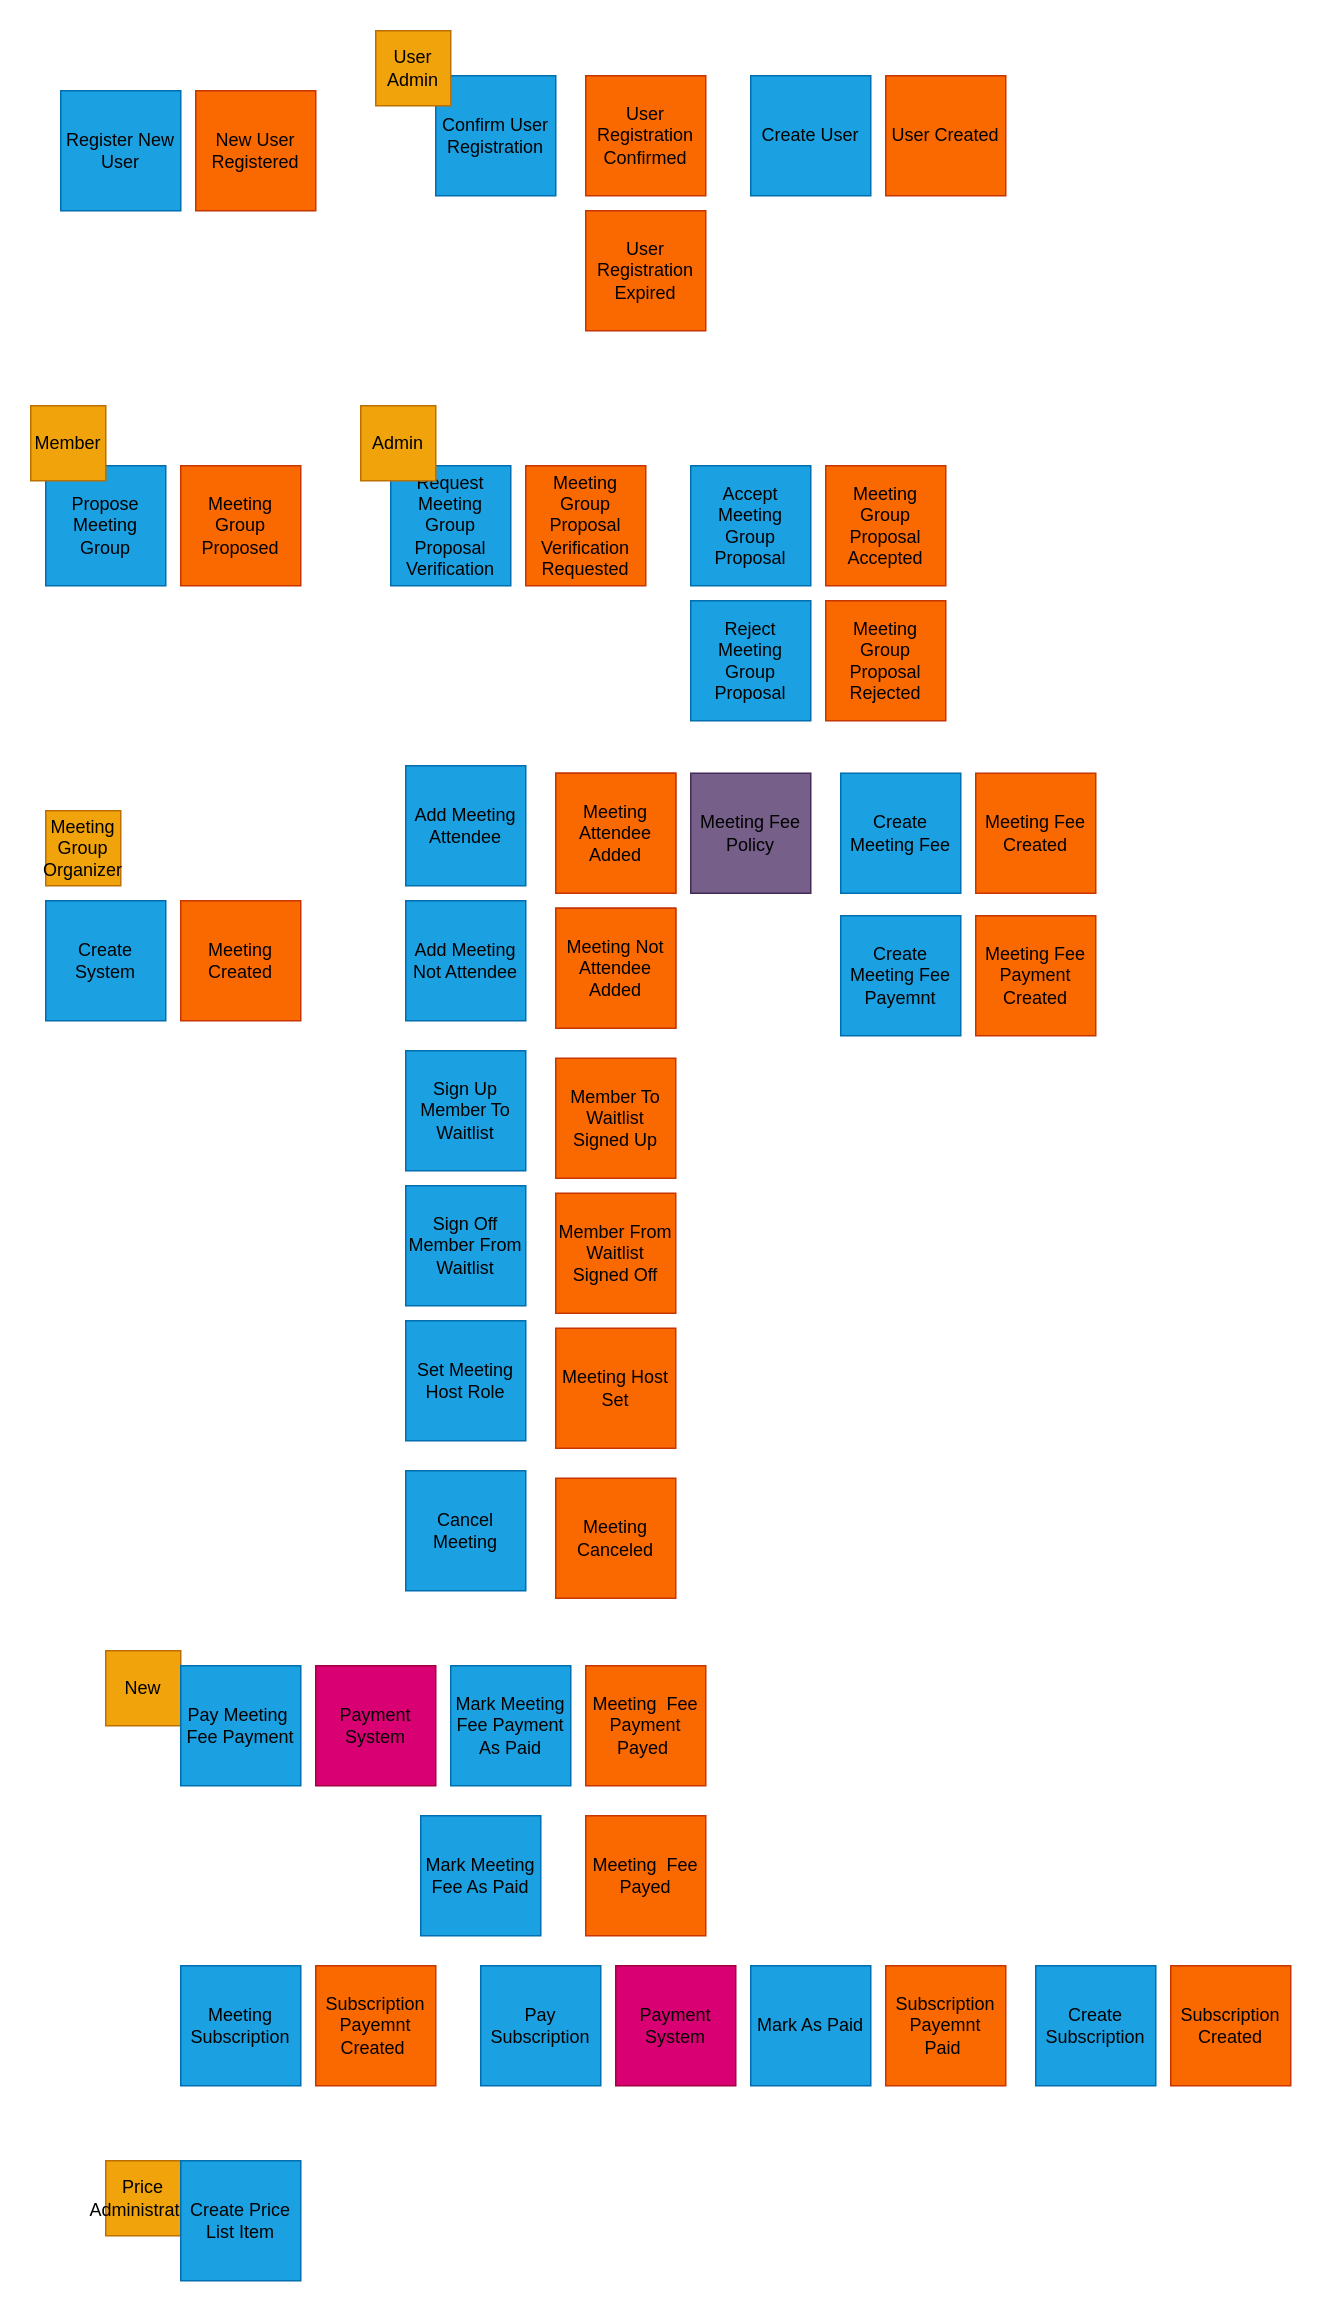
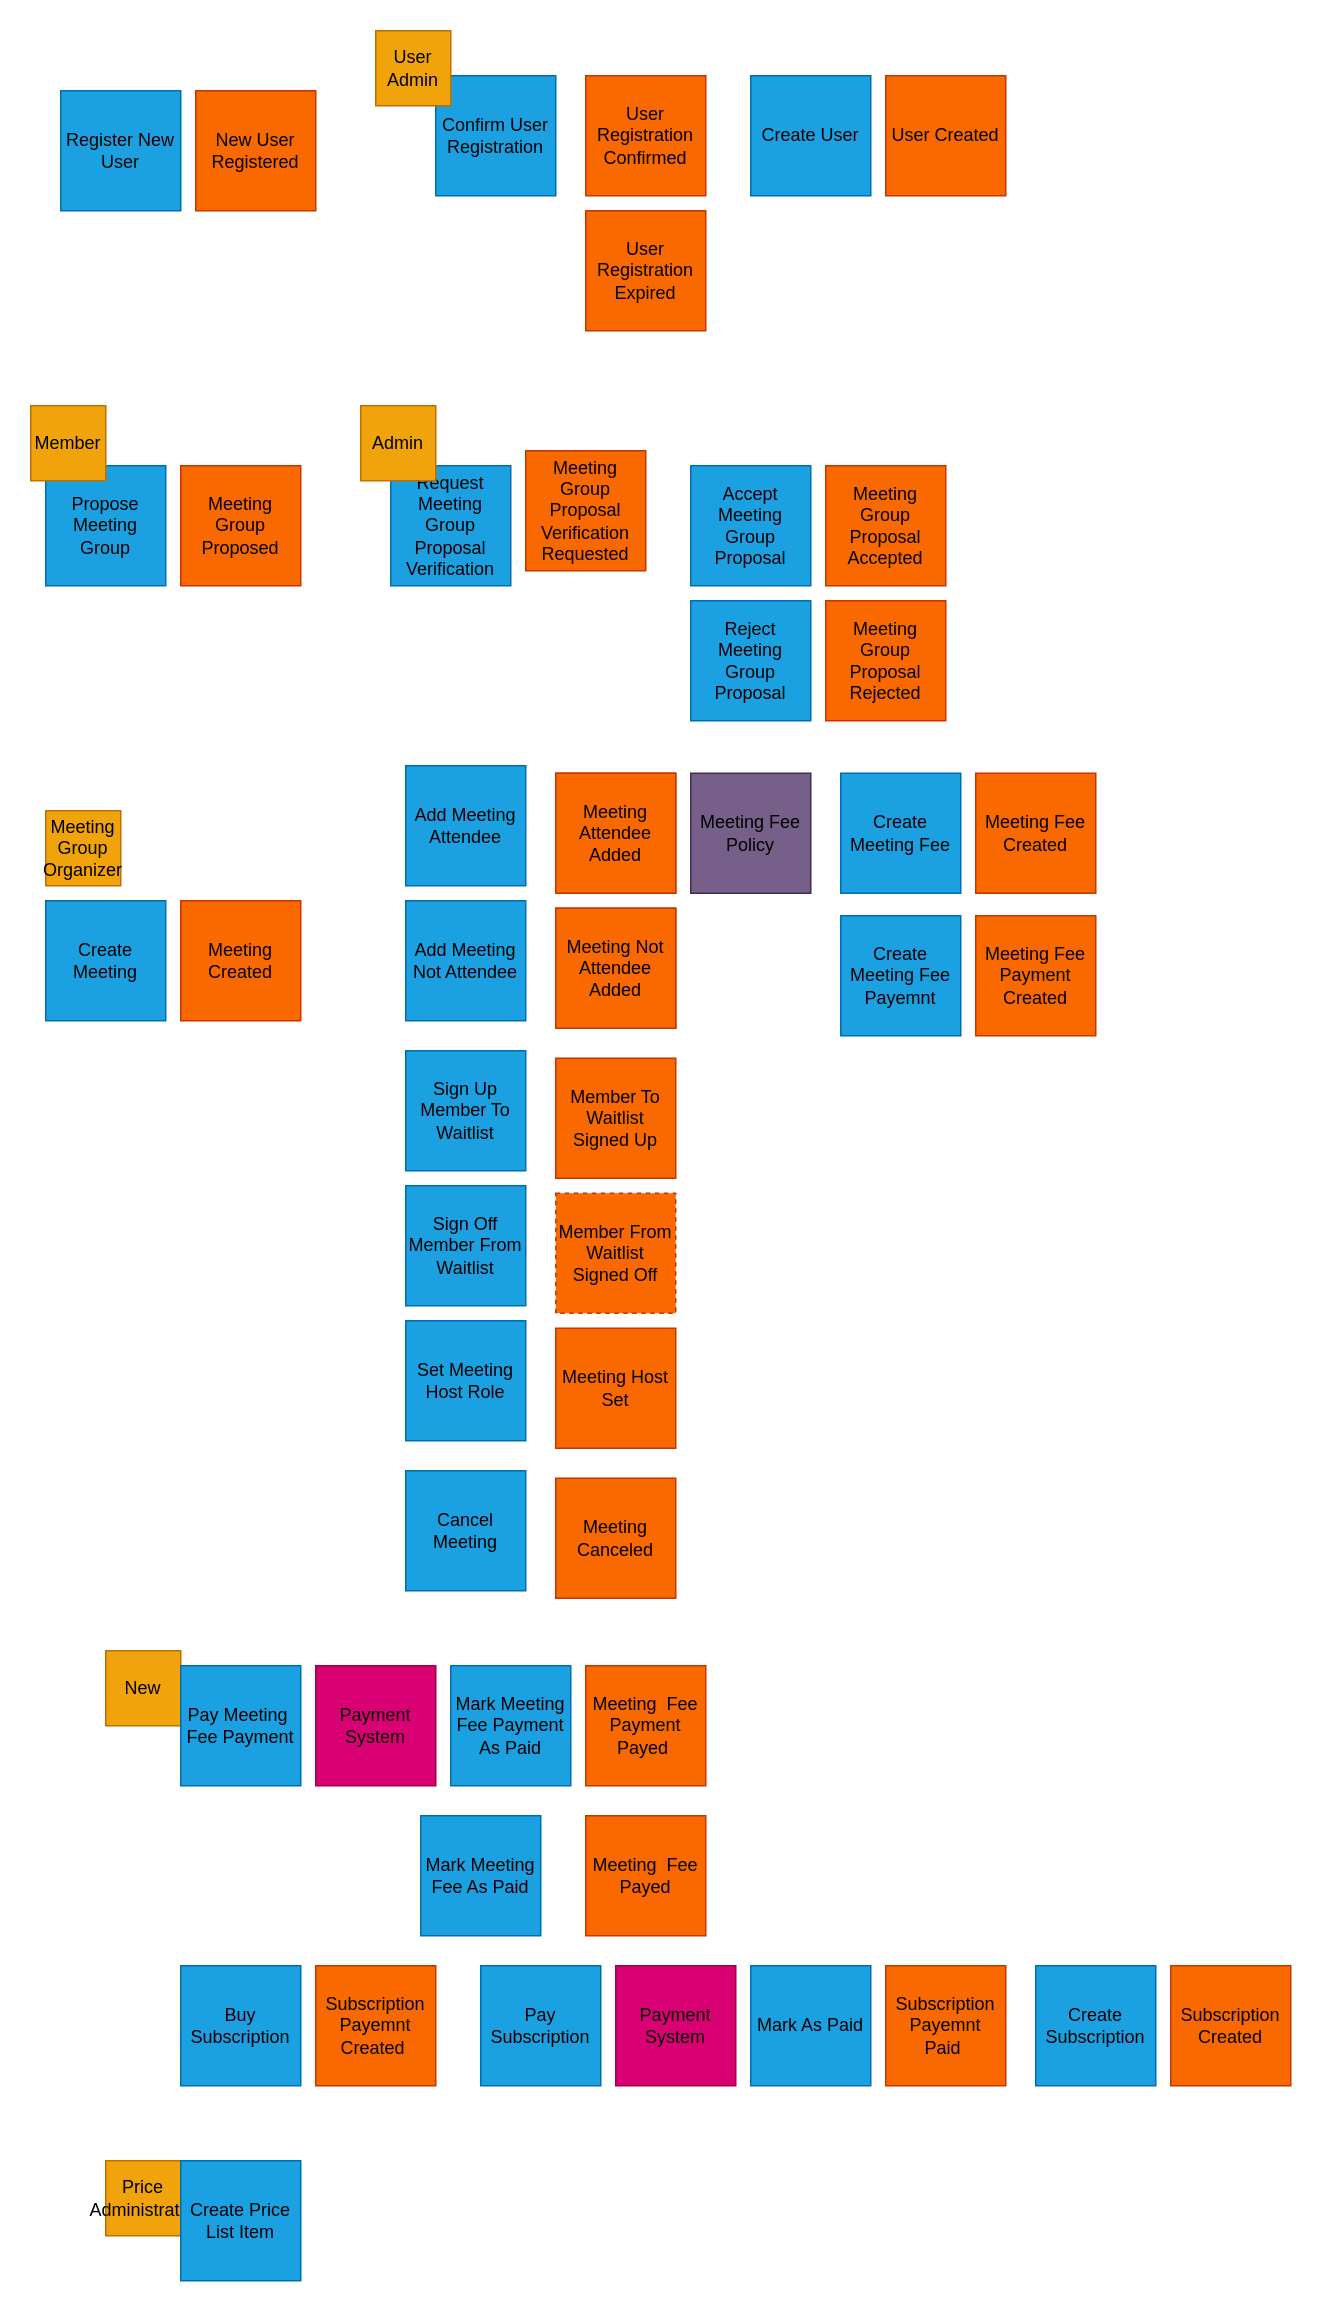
(586, 526) -> (586, 511)
(106, 961) -> (106, 961)
(616, 1253) -> (616, 1253)
(241, 2026) -> (241, 2026)
